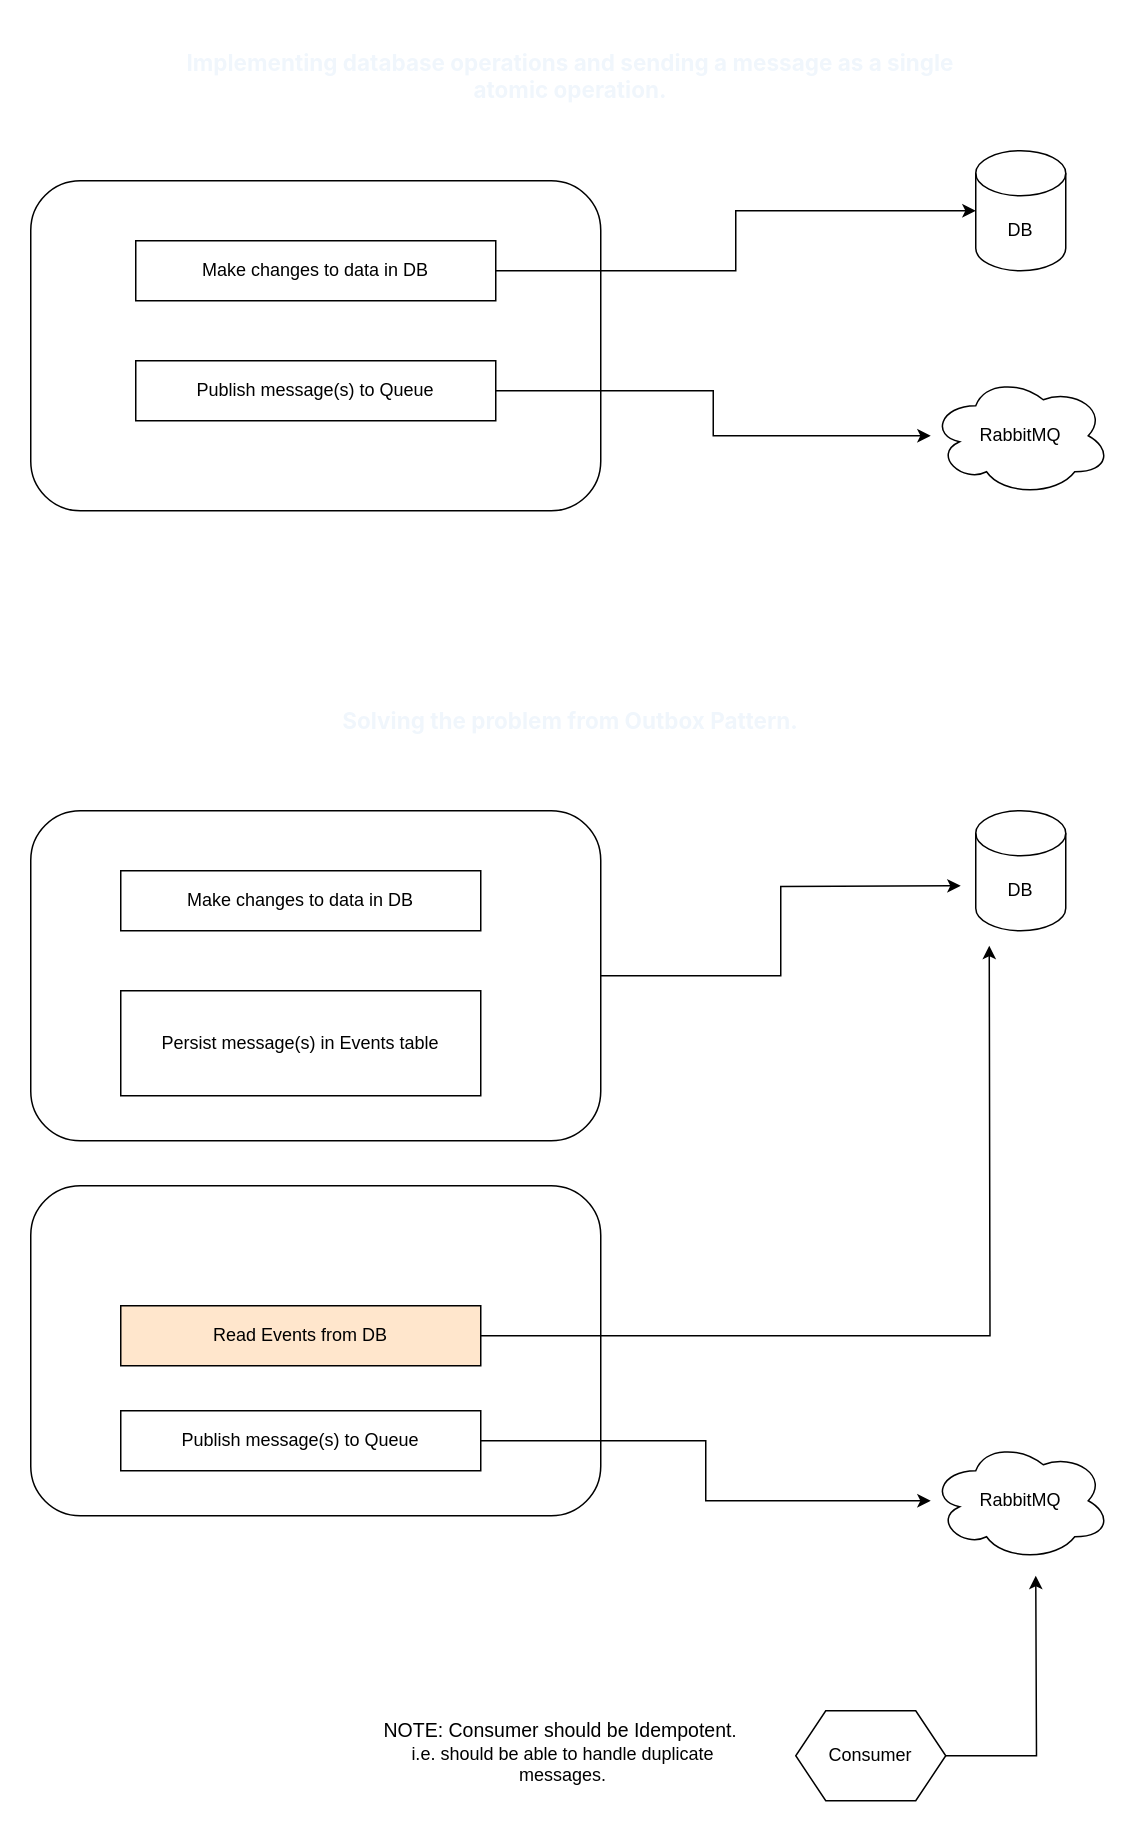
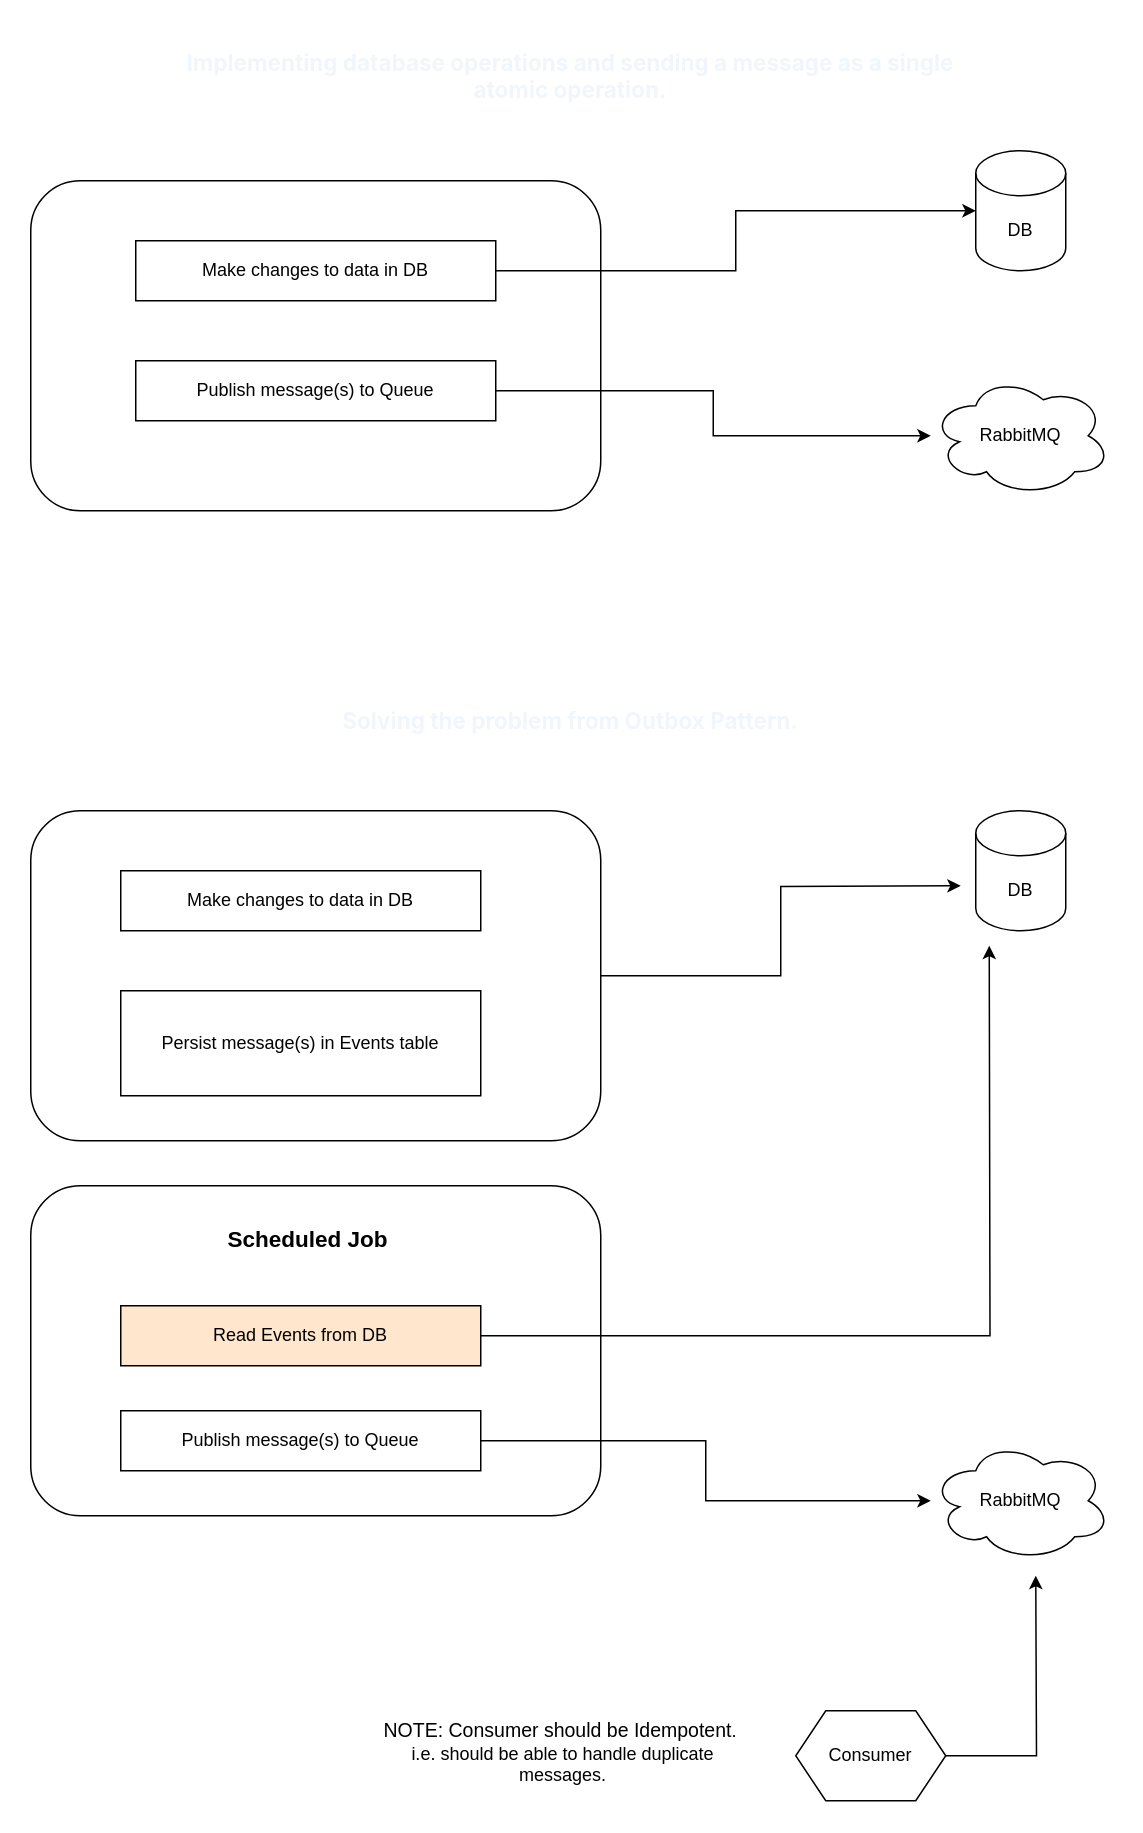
none -> (308, 1238)
